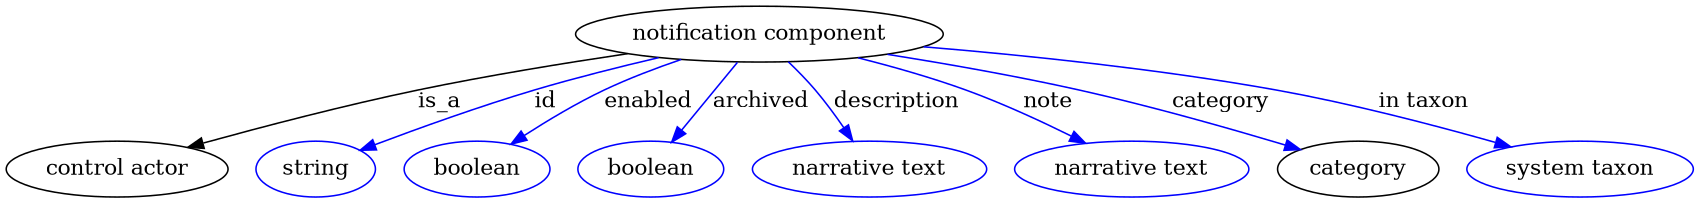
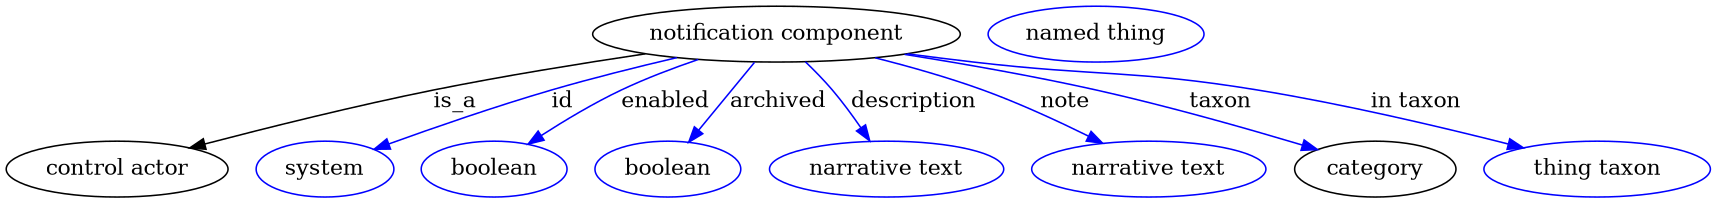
none -> (1096, 34)
(1221, 102) -> (1220, 102)
(316, 169) -> (325, 169)
(1580, 169) -> (1597, 169)
